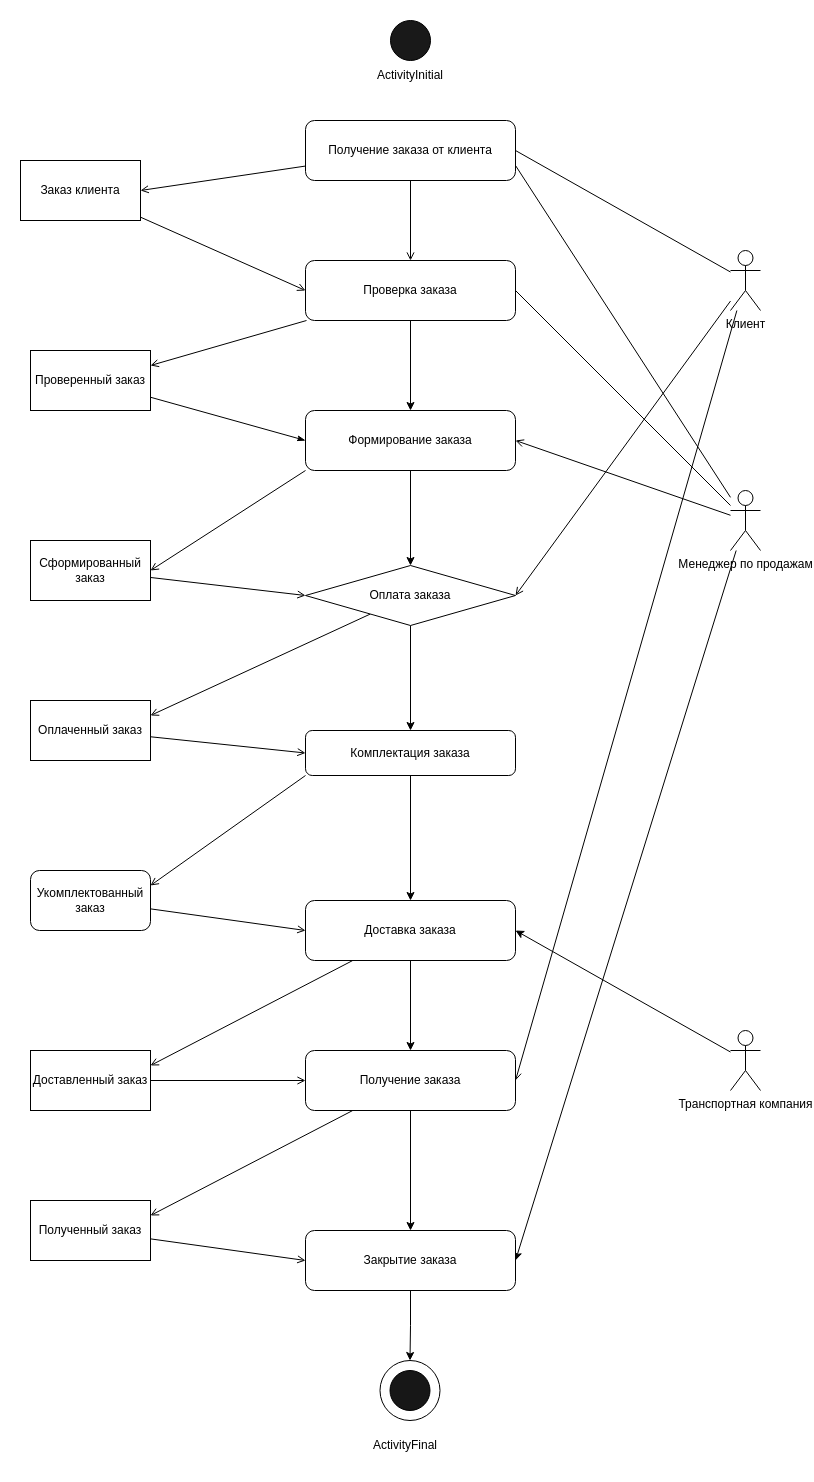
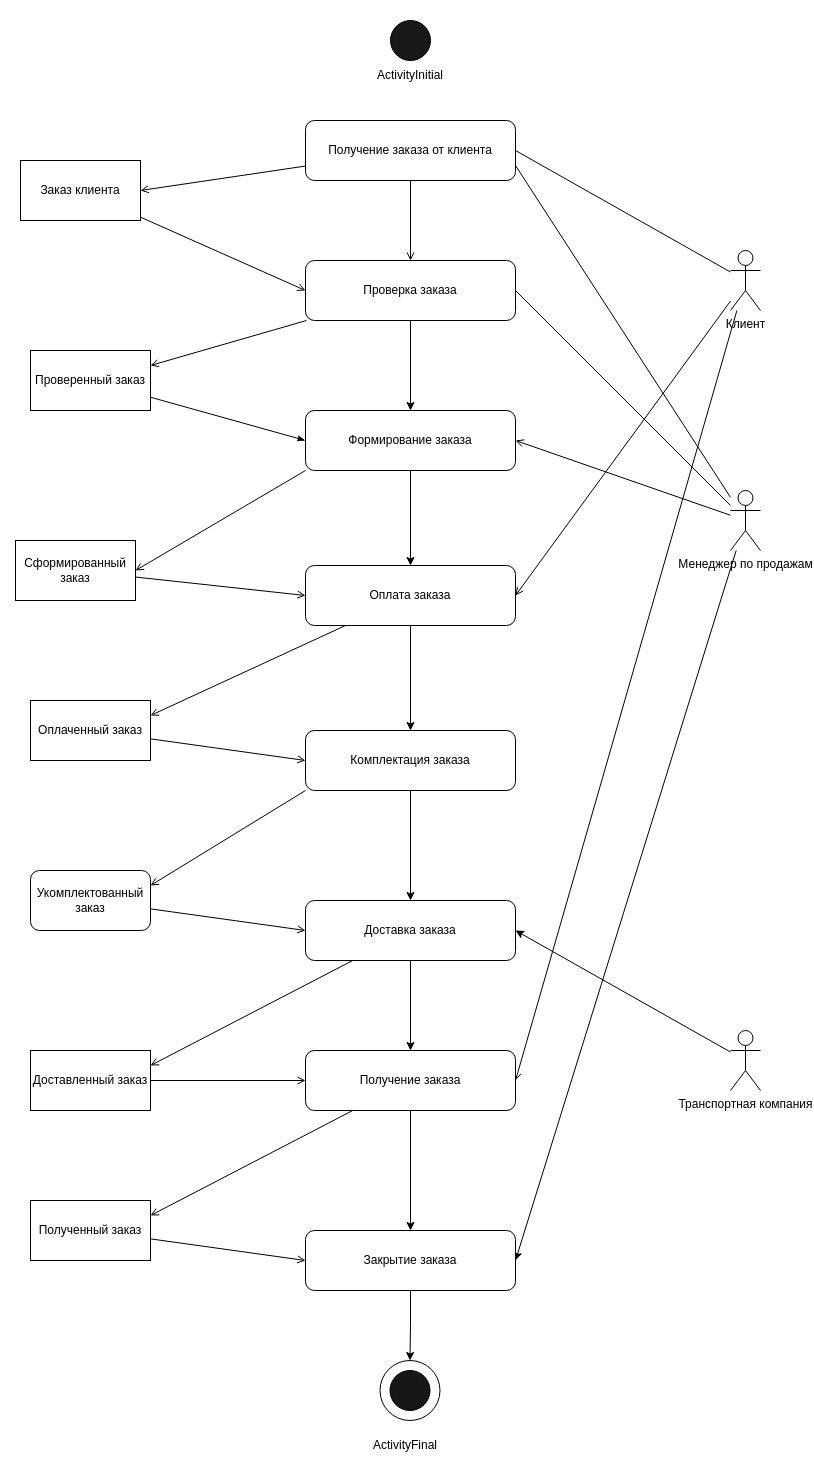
(91, 571) -> (76, 571)
(411, 596) -> (411, 596)
(411, 753) -> (411, 761)
